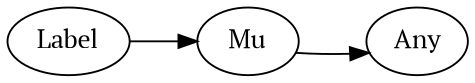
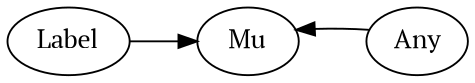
(323, 54) -> (342, 29)
